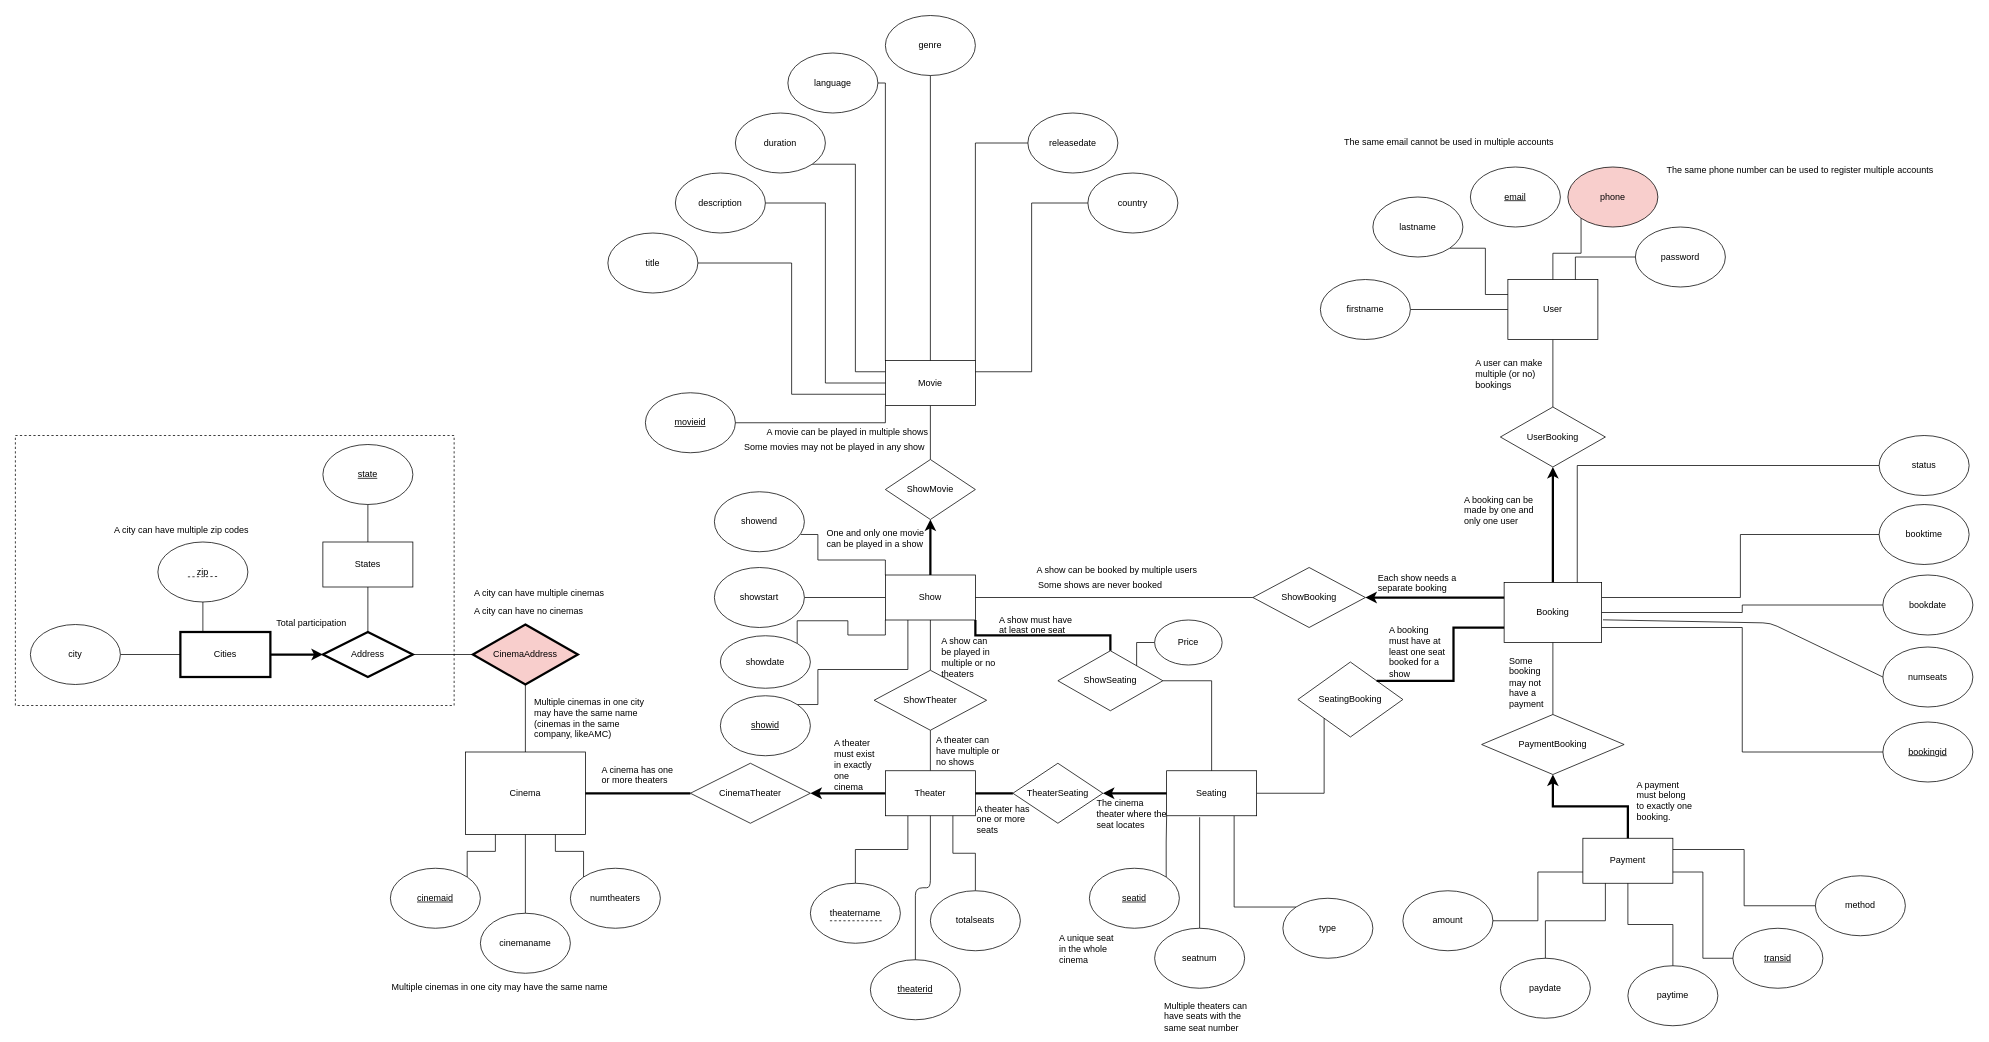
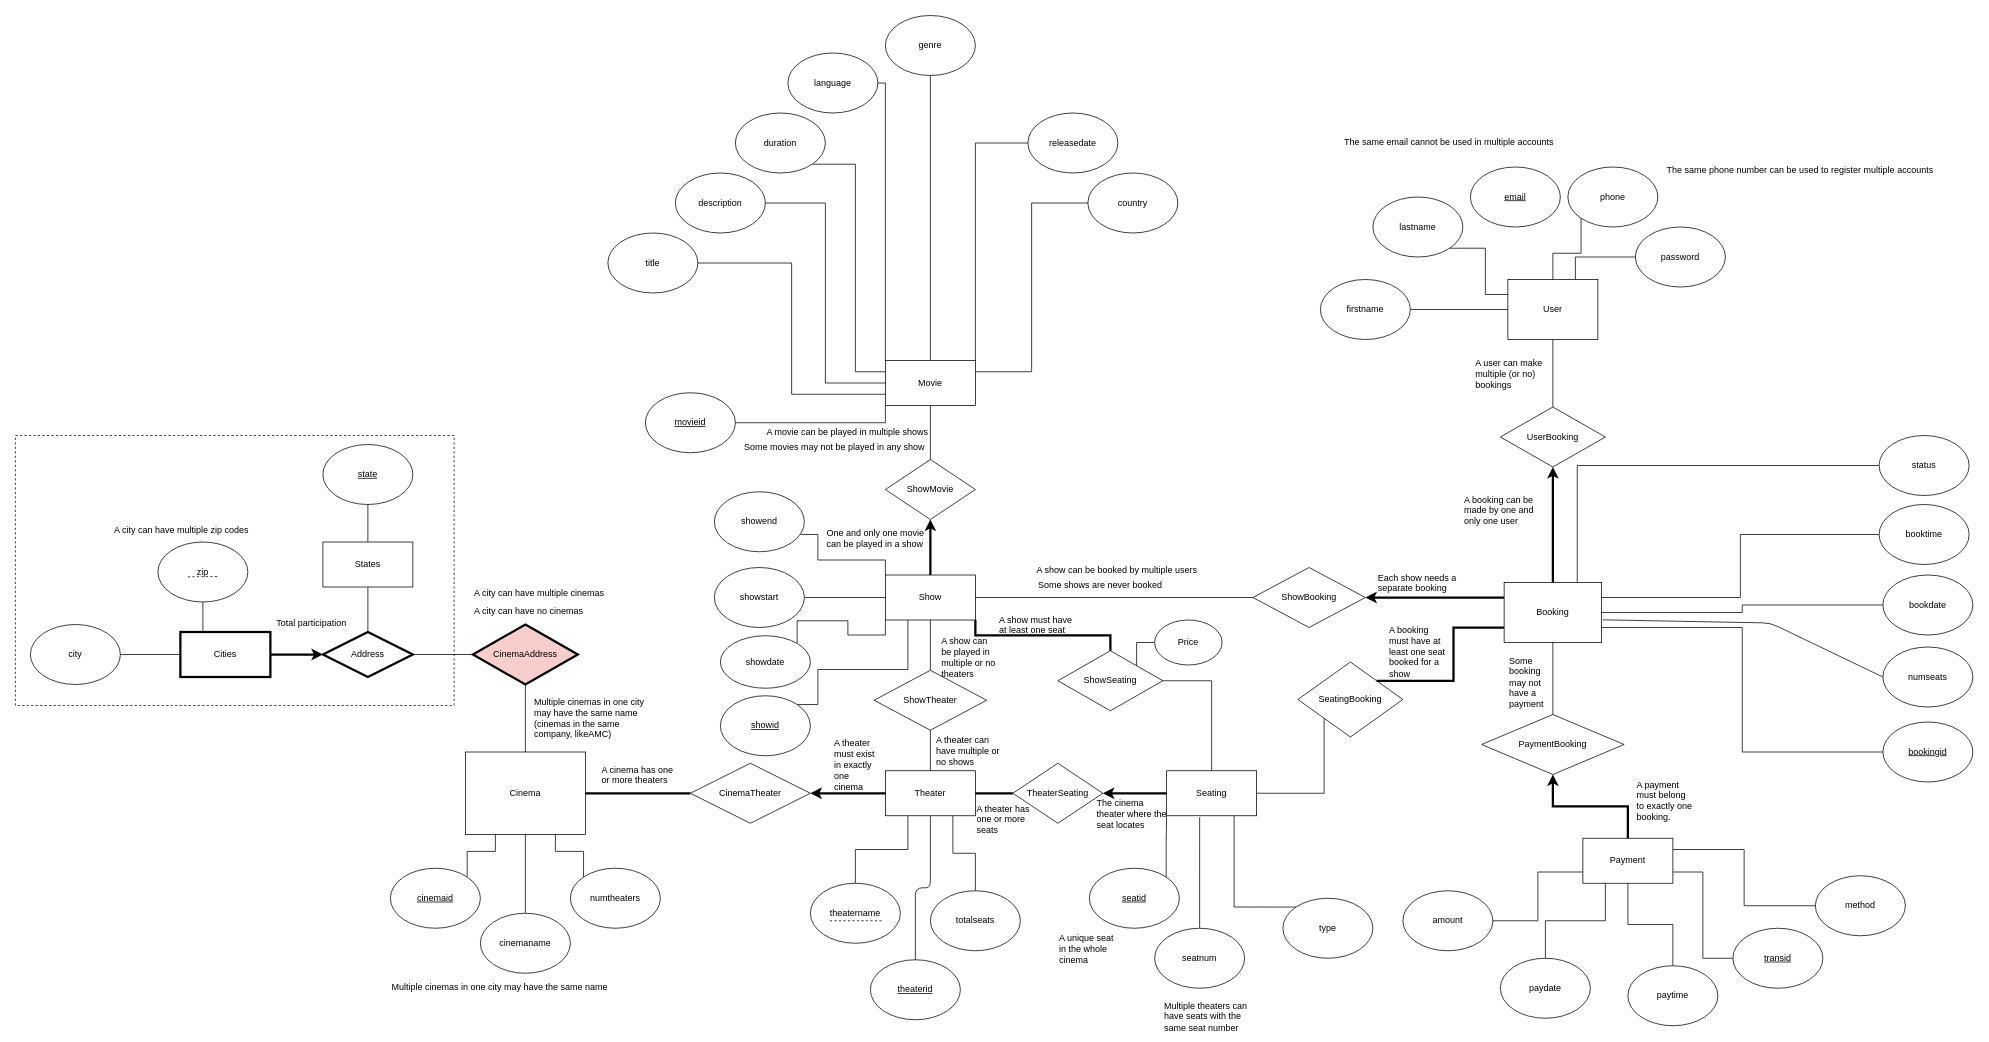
(1613, 197) -> (1613, 197)
